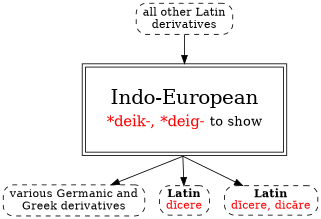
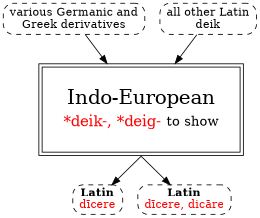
(184, 25) -> (208, 25)
(151, 169) -> (94, 46)
